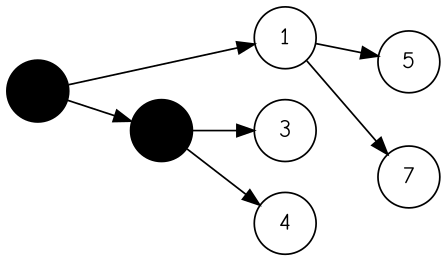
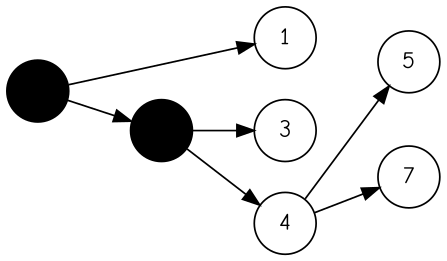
(339, 48) -> (342, 149)
(342, 101) -> (339, 203)
